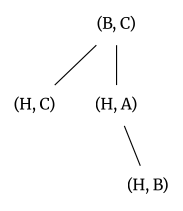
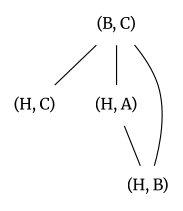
none -> (161, 102)
